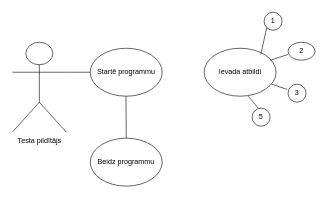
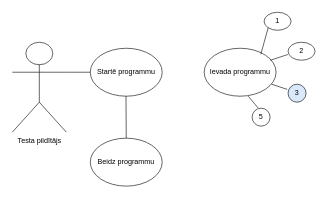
(273, 21) -> (278, 21)
(240, 72) -> (240, 72)
(297, 93) -> (297, 93)
